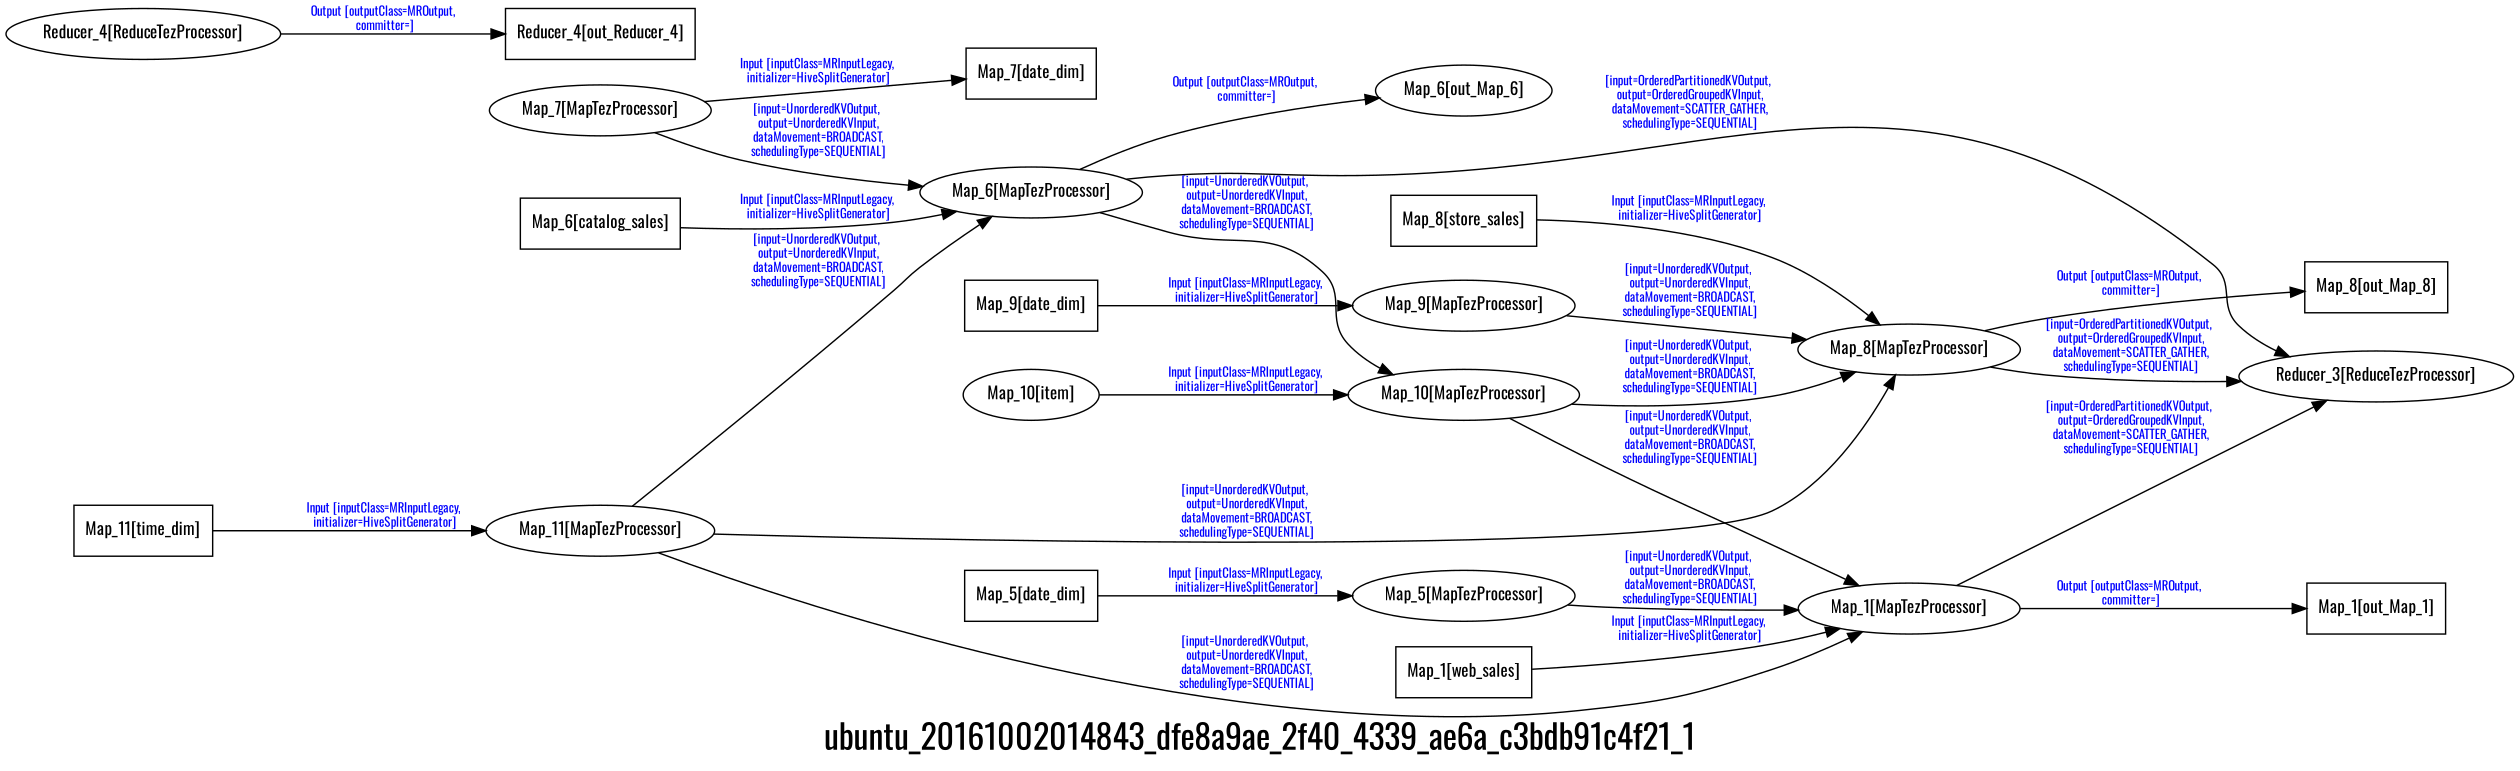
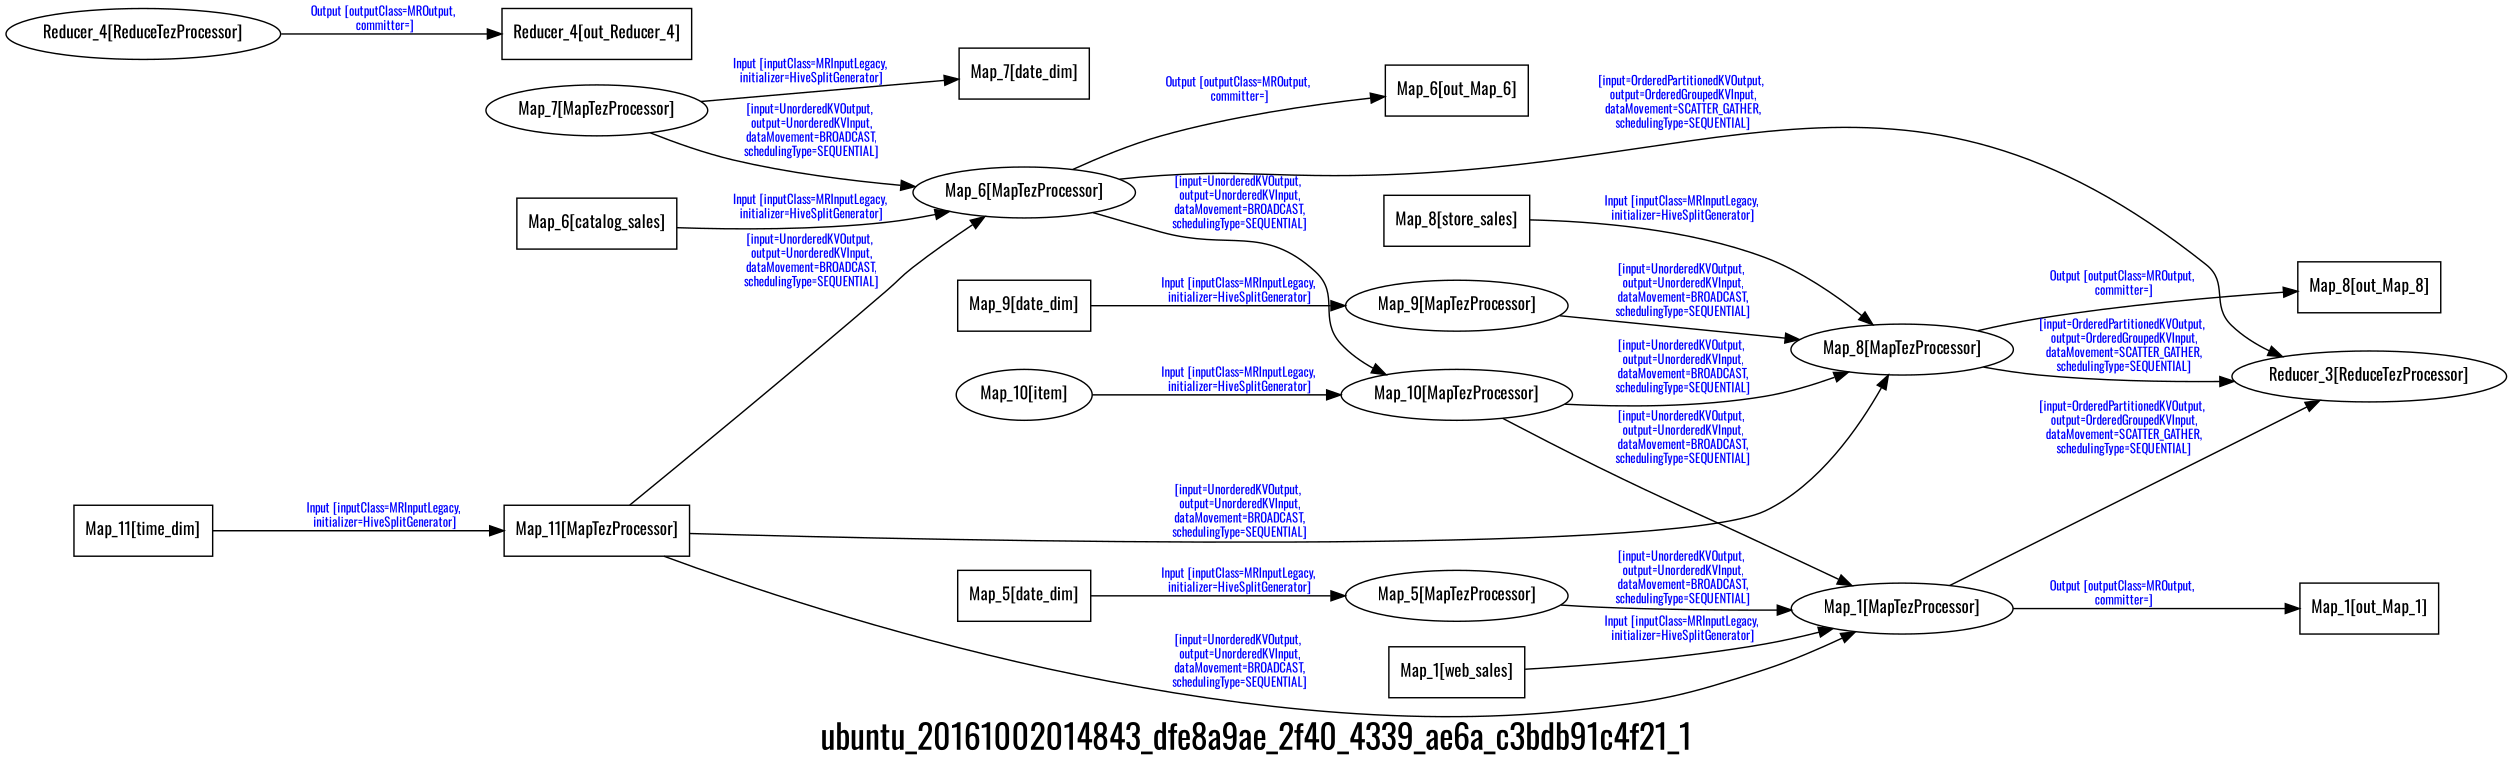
(1464, 91) -> (1457, 91)
(600, 531) -> (597, 531)
